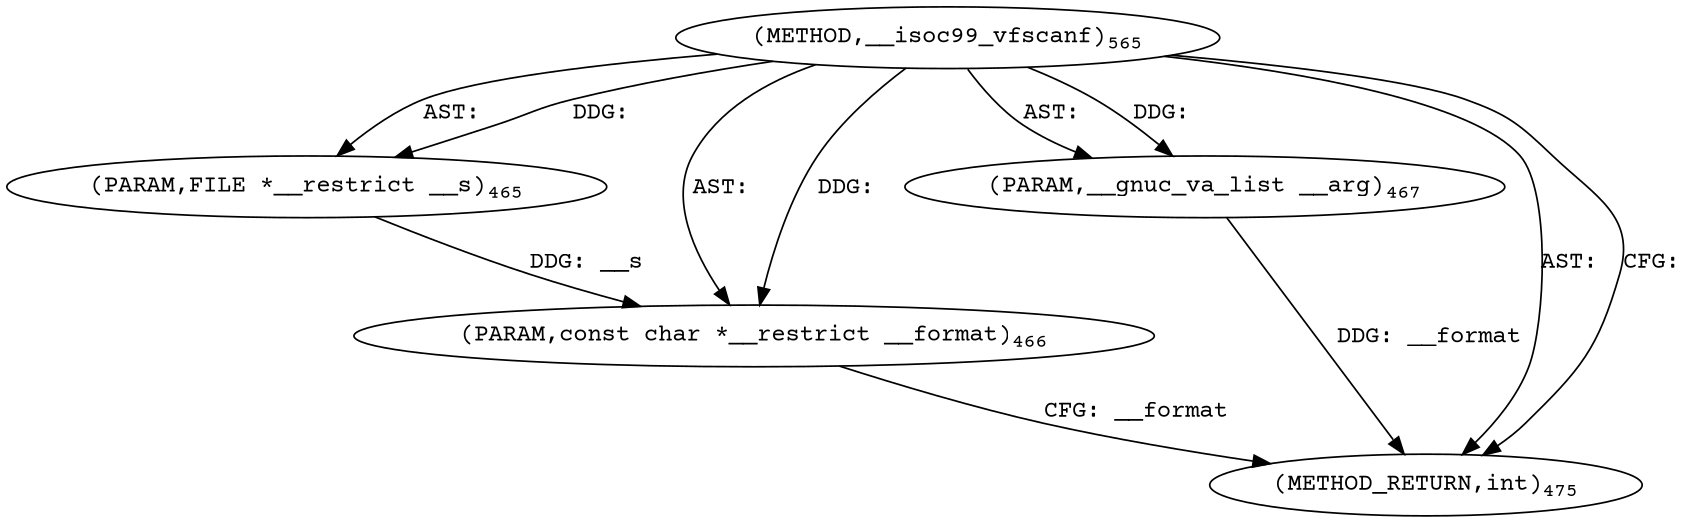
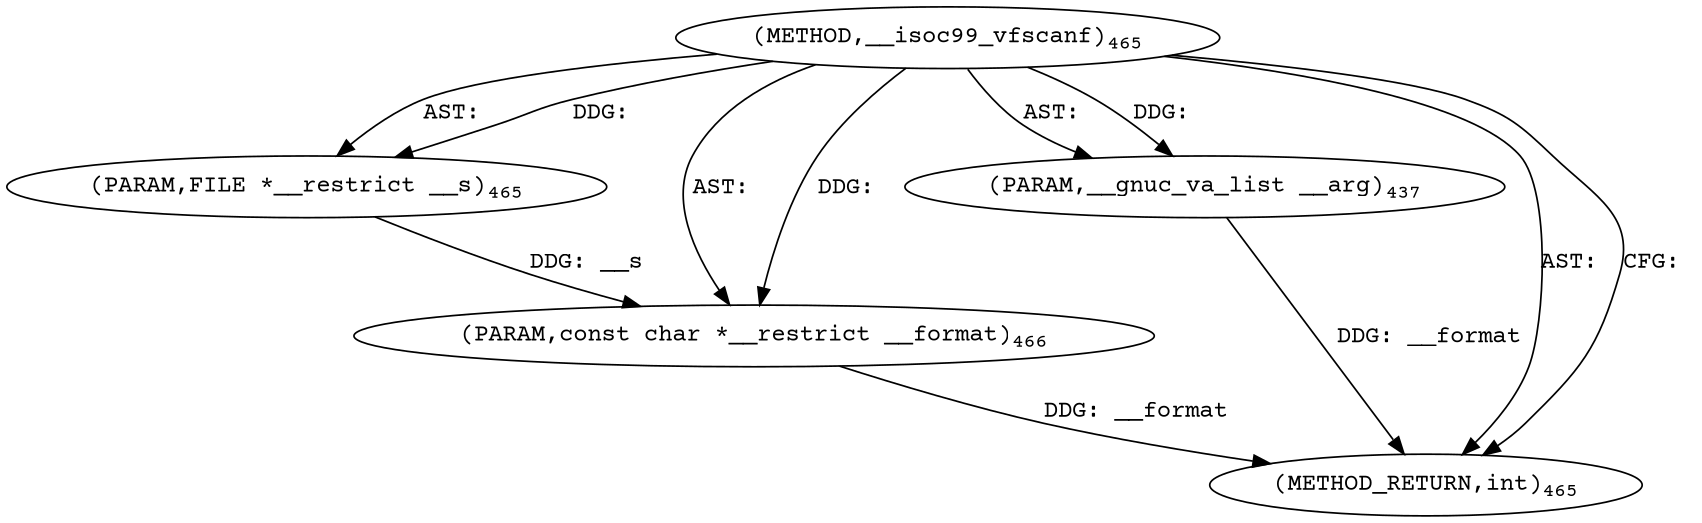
(1125, 35) -> (1125, 35)
(1404, 184) -> (1404, 184)
(1136, 410) -> (1136, 410)
(1560, 482) -> (1560, 482)
